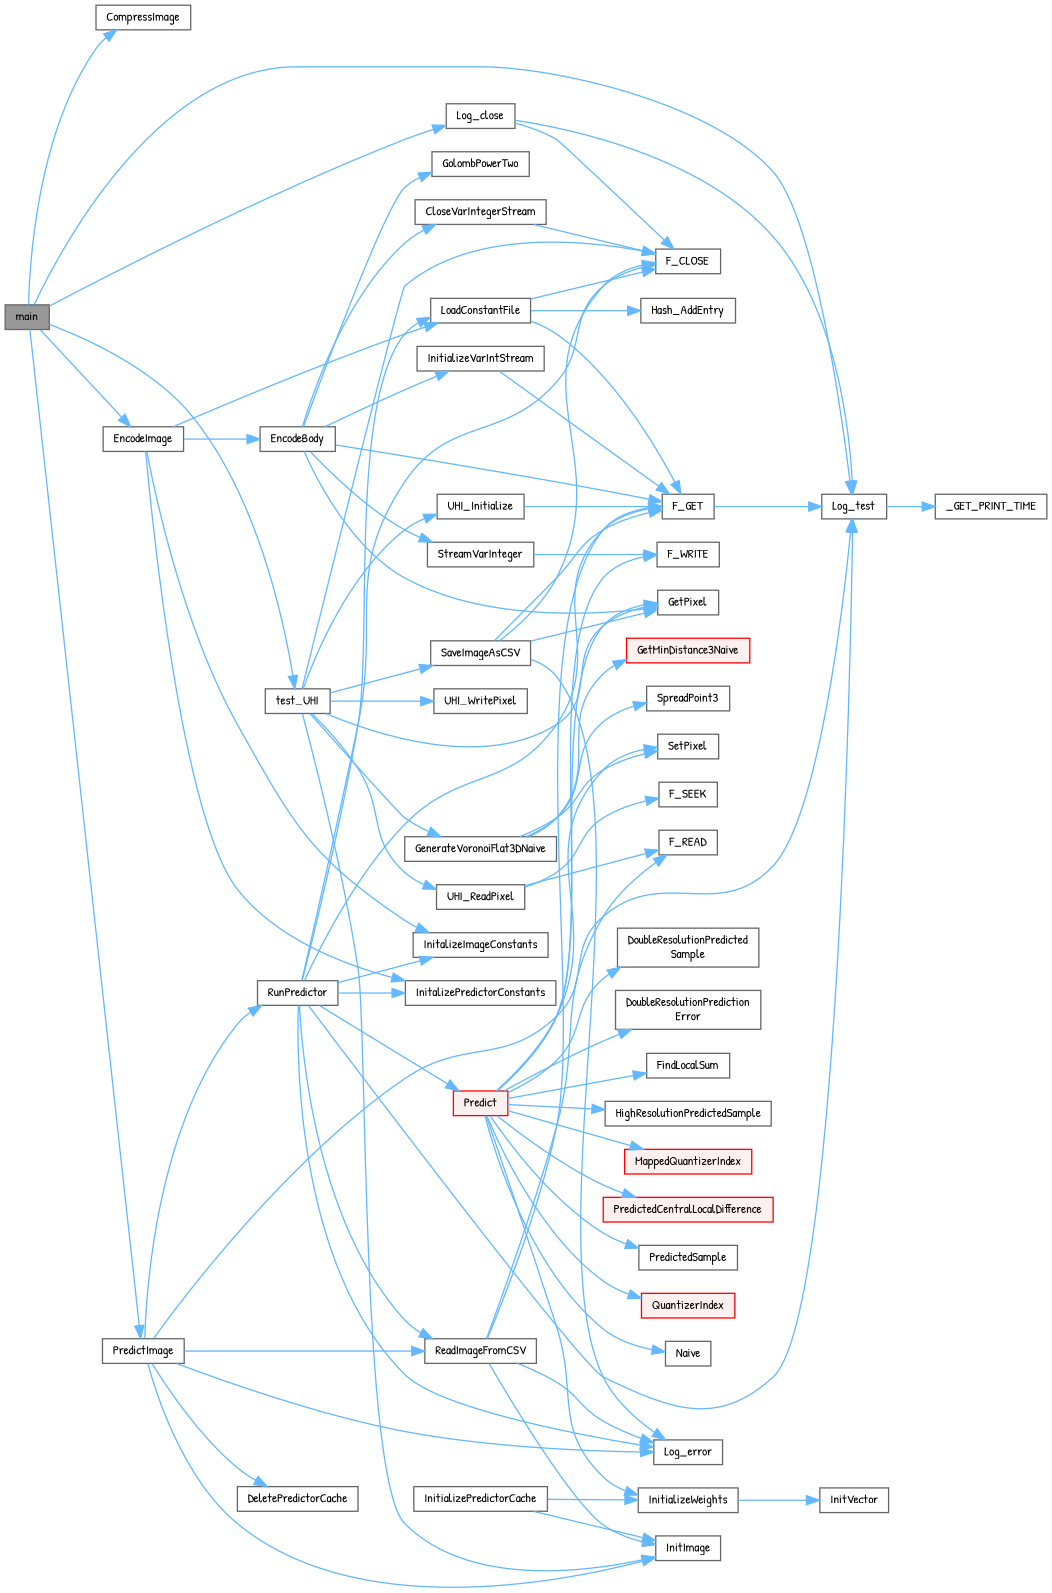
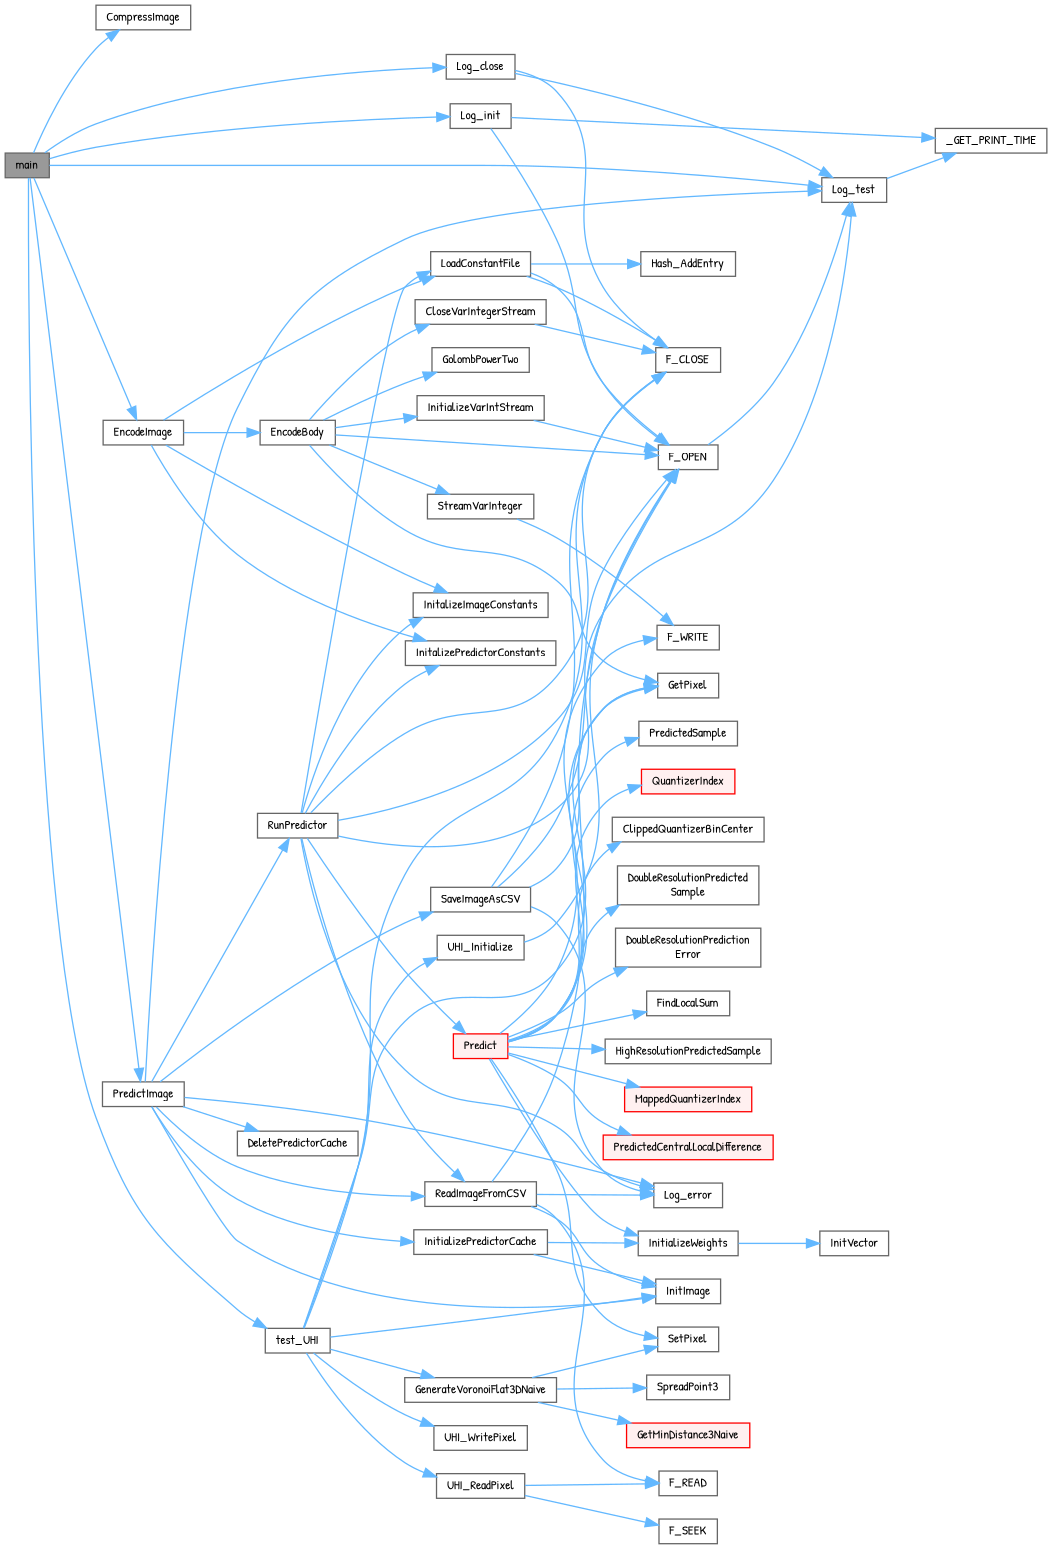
none -> (481, 116)
(688, 507) -> (688, 457)
(375, 681) -> (285, 991)
none -> (256, 1209)
(688, 1354) -> (688, 830)
